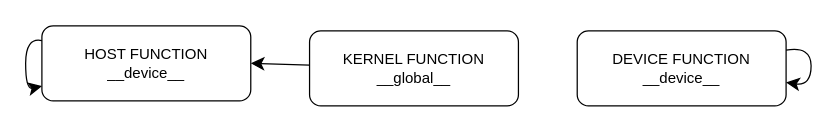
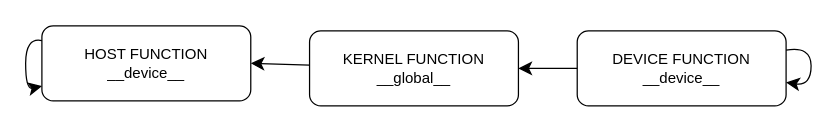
none -> (552, 68)
